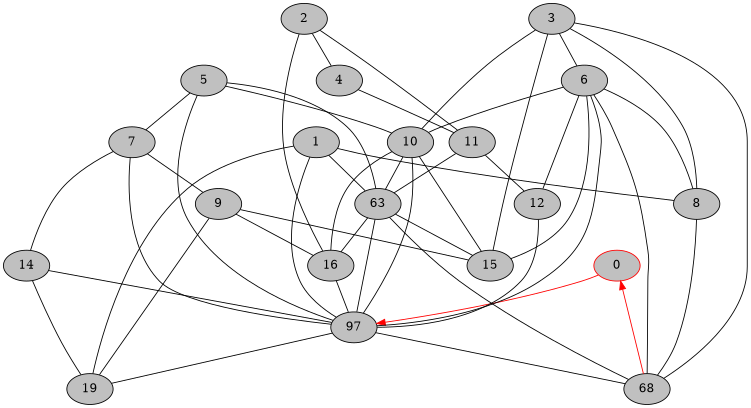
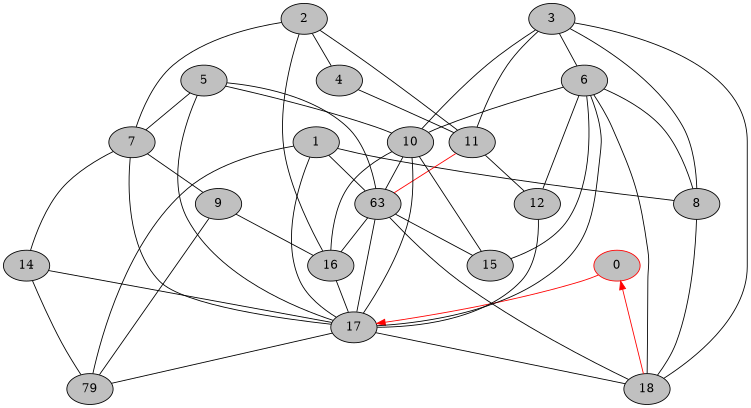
none -> (192, 52)
(518, 142) -> (501, 75)
(423, 174) -> (423, 174)
(349, 234) -> none
(354, 327) -> (354, 327)
(90, 389) -> (90, 389)
(647, 389) -> (647, 389)
